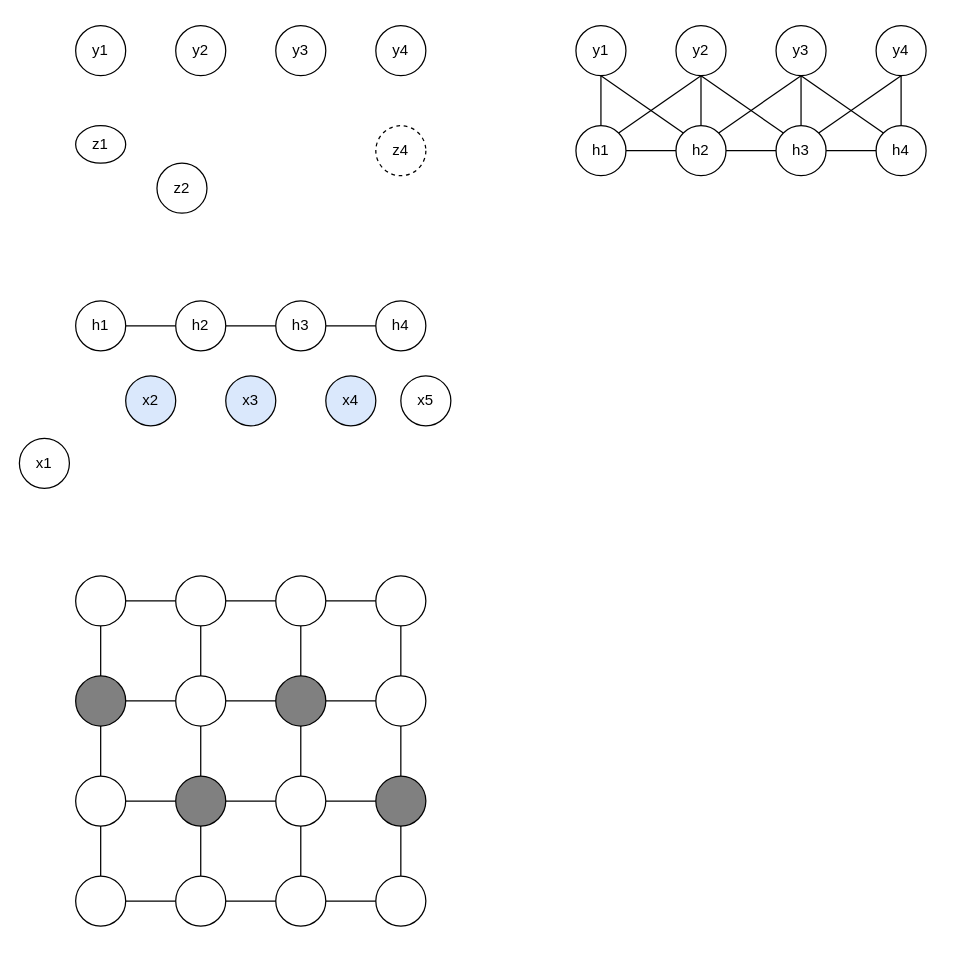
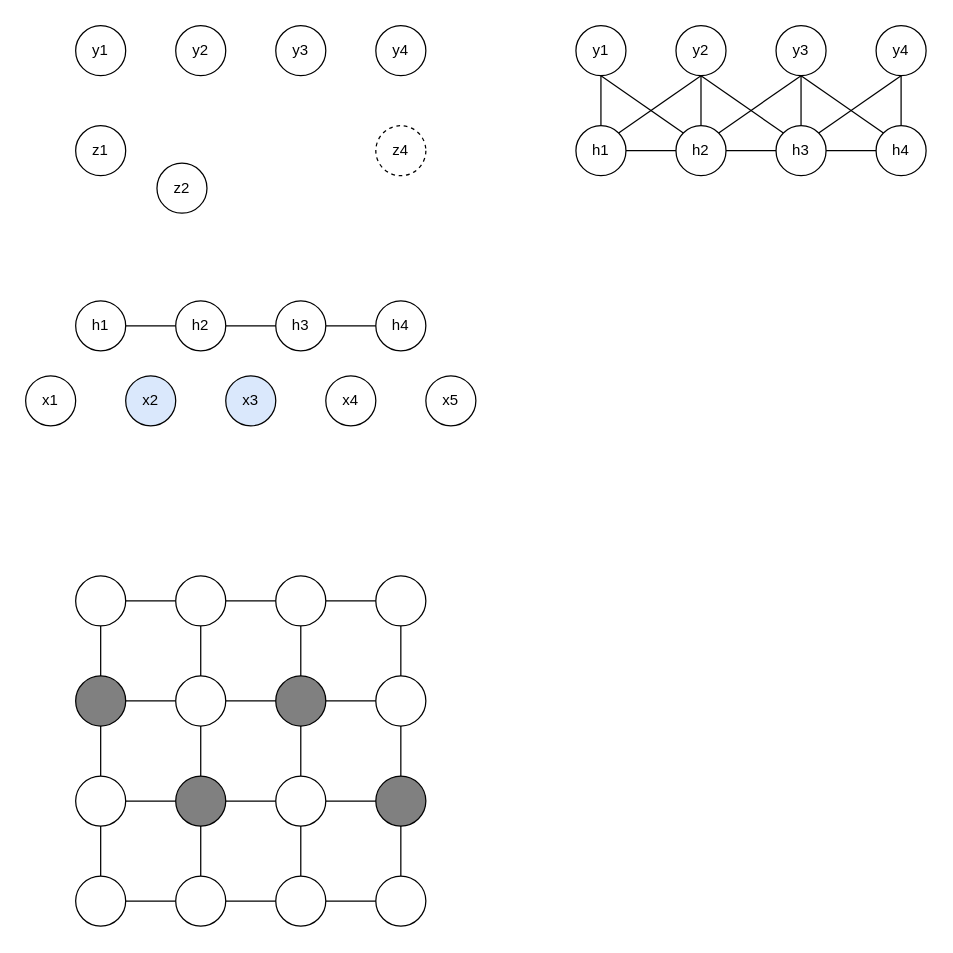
(101, 144) -> (101, 151)
(351, 401) -> (351, 401)
(426, 401) -> (451, 401)
(44, 463) -> (51, 401)
